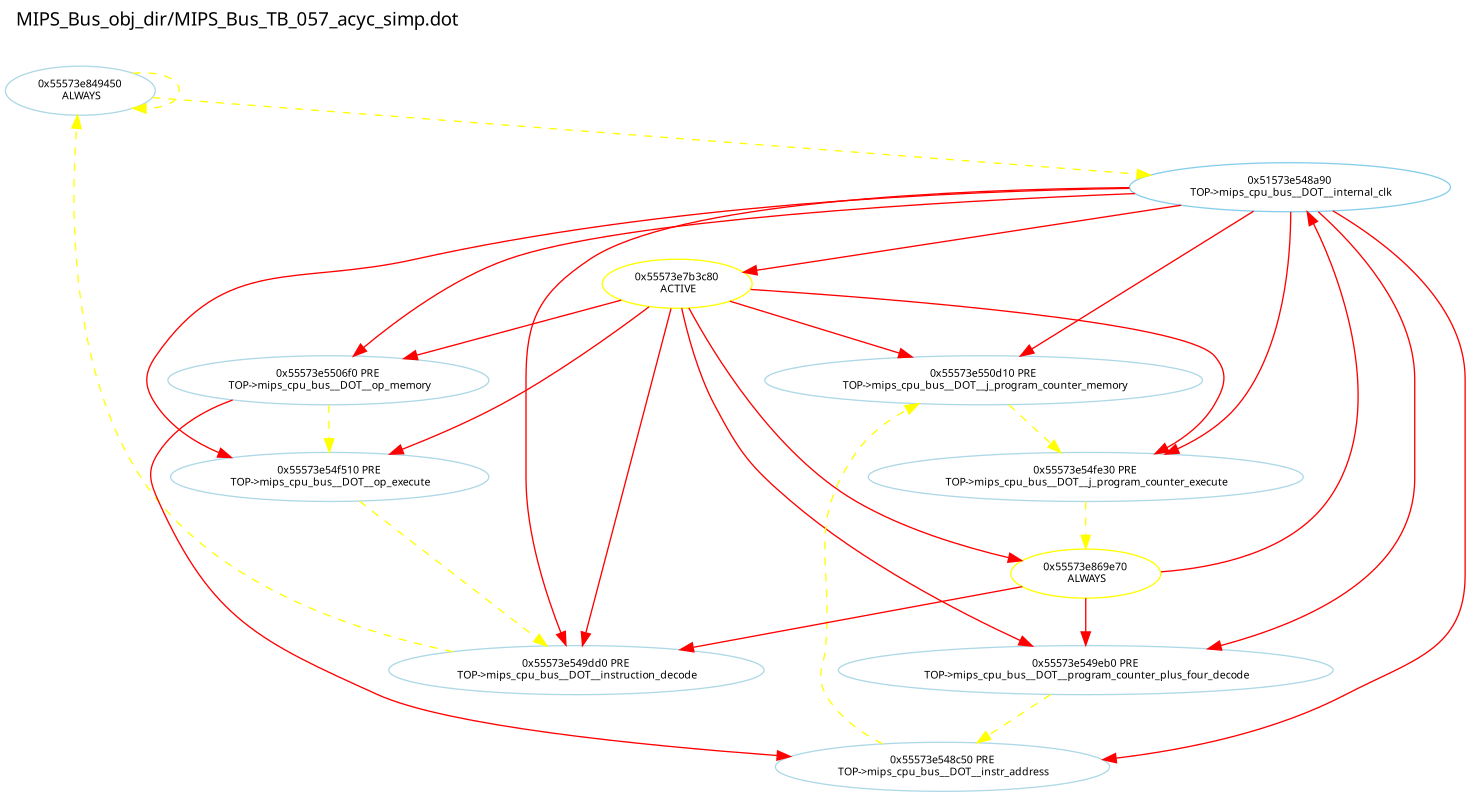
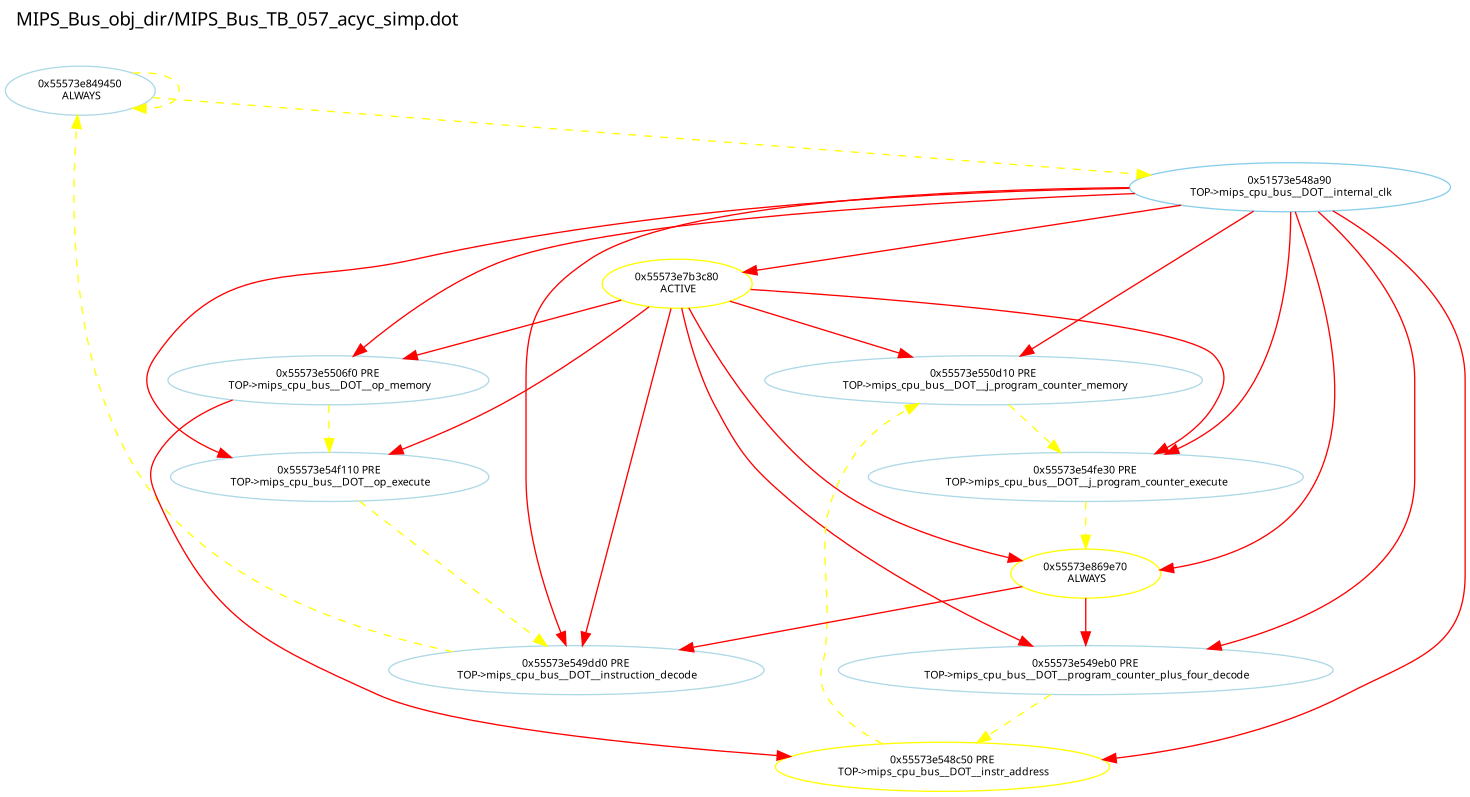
(1349, 454) -> (1331, 432)
(330, 477) -> (330, 477)
(942, 767) -> (942, 767)
